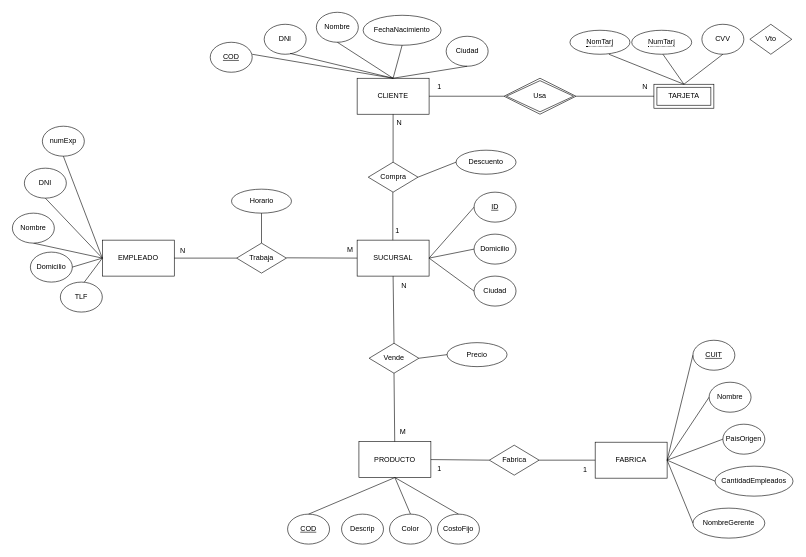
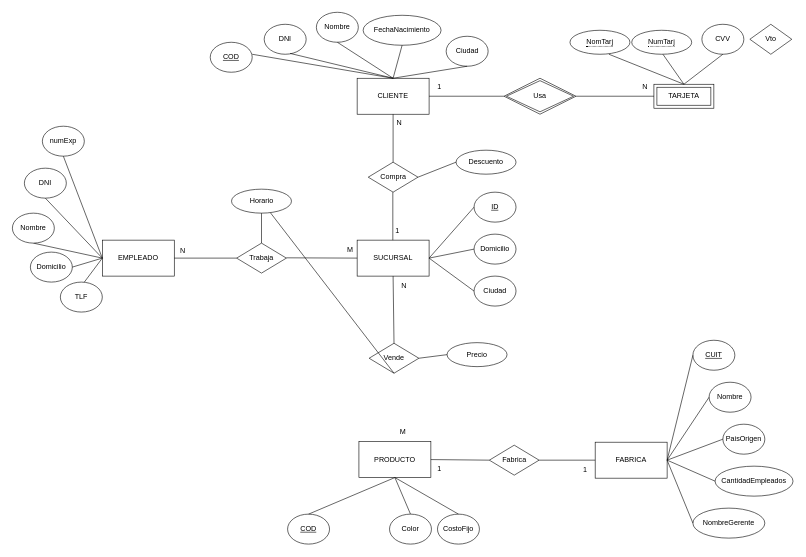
(395, 408) -> (332, 293)
(363, 530) -> none
